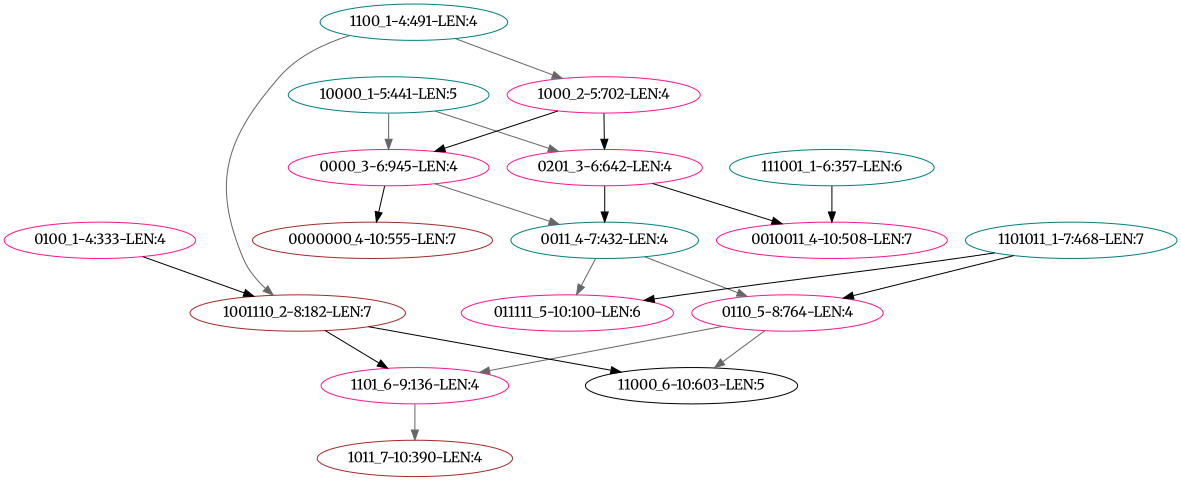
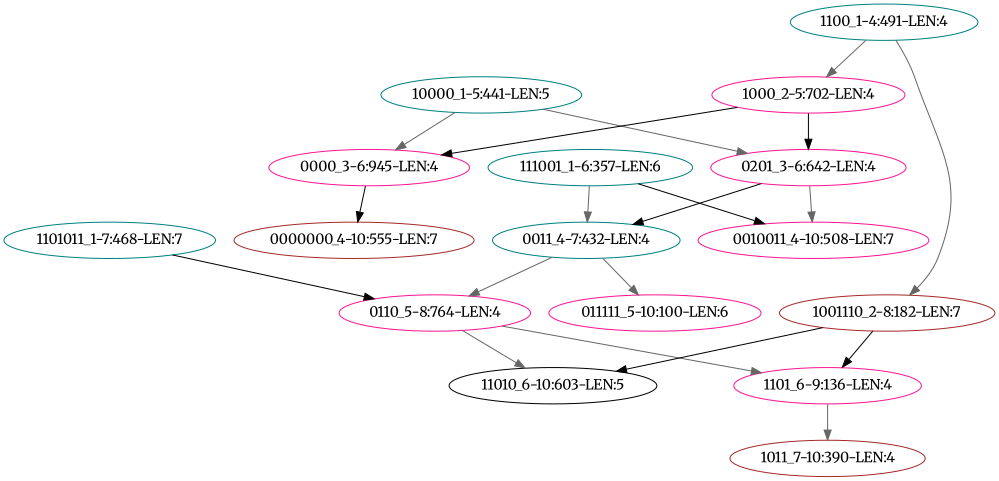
(712, 202) -> (811, 199)
(492, 203) -> (589, 199)
(100, 240) -> none
(825, 276) -> none
(692, 386) -> (553, 386)
